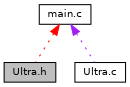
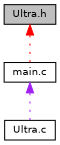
(45, 48) -> (30, 49)
